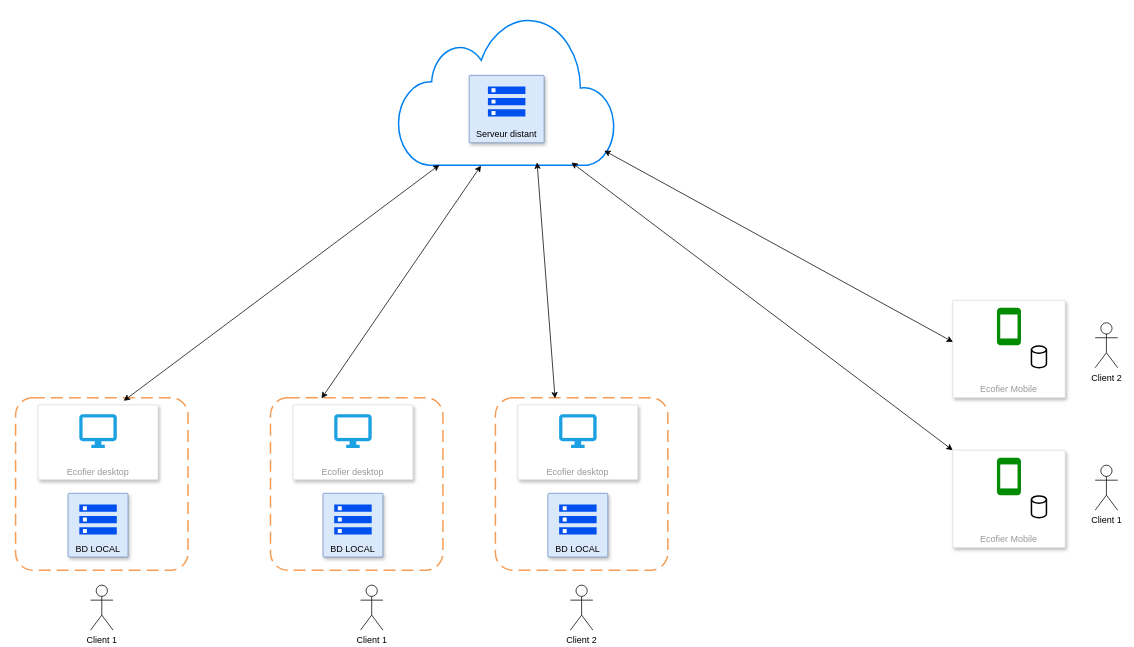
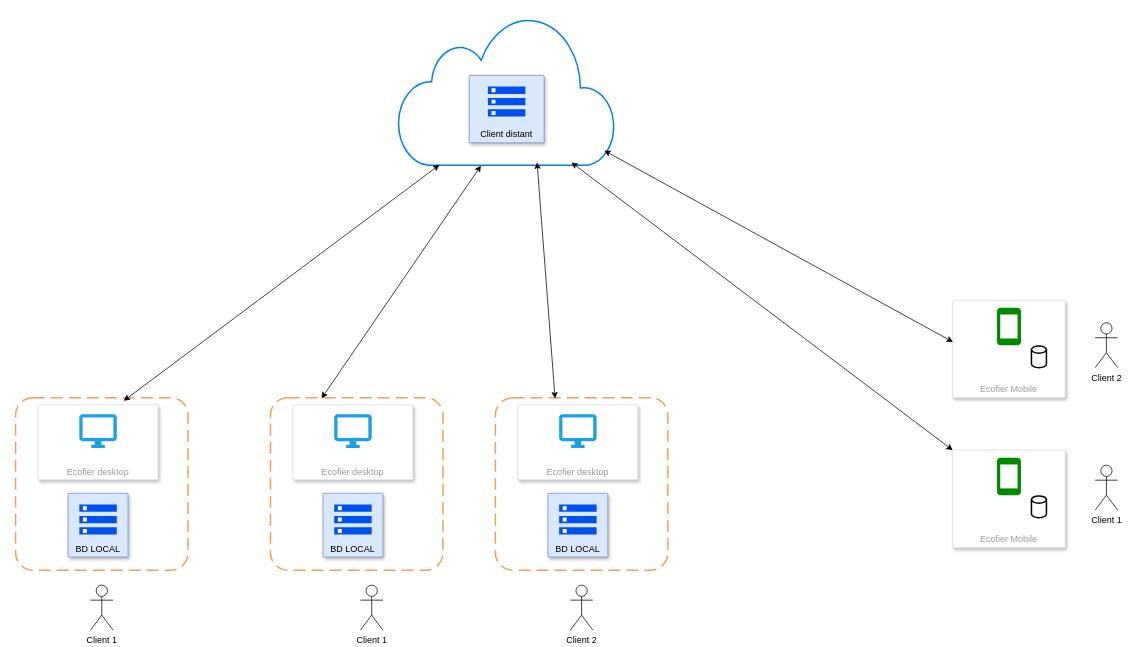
(507, 134) -> (507, 134)
